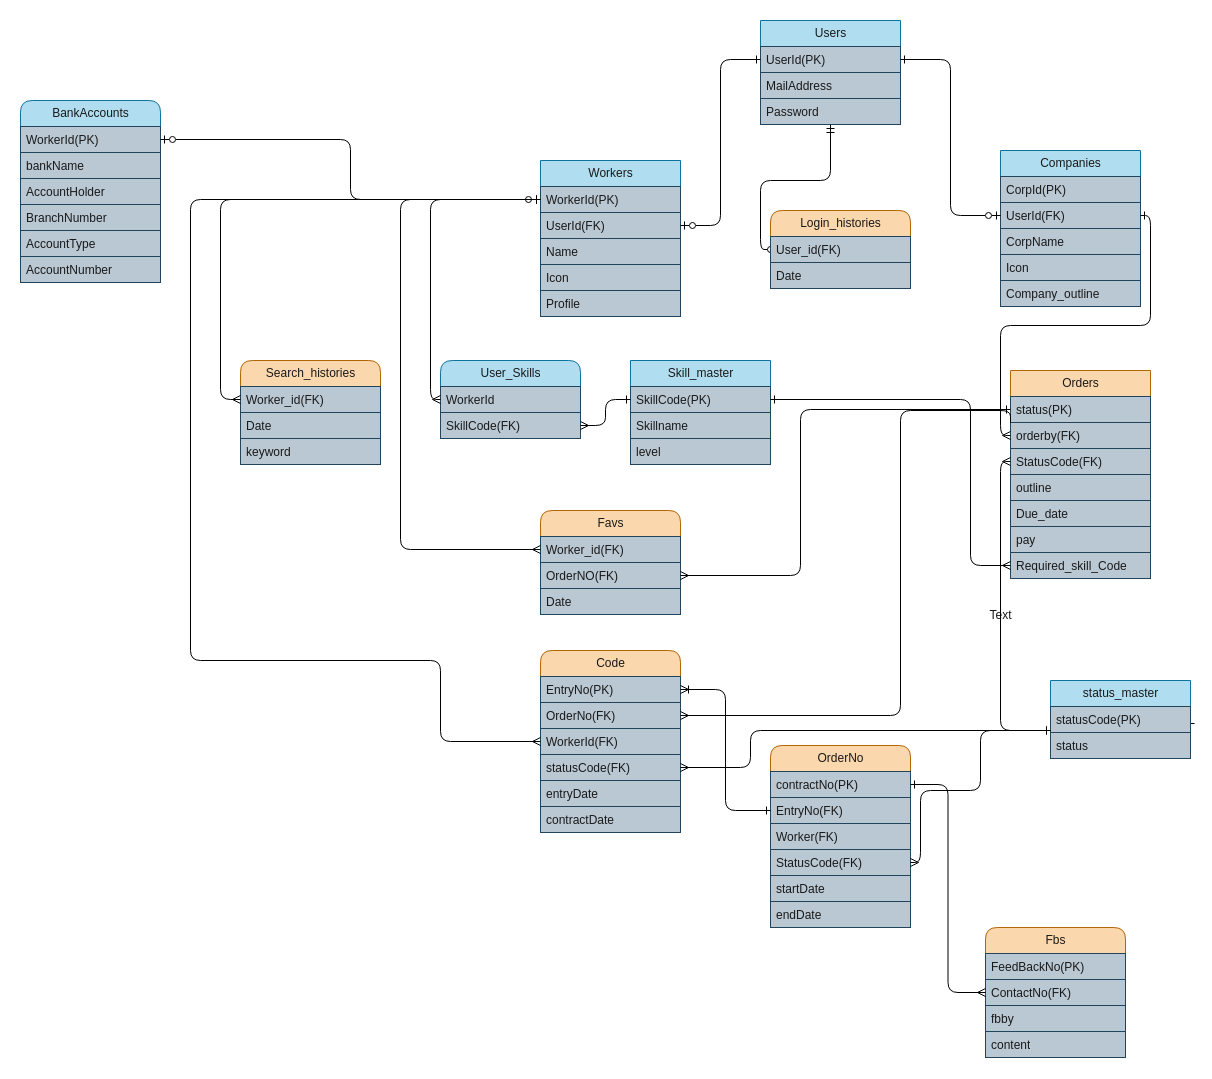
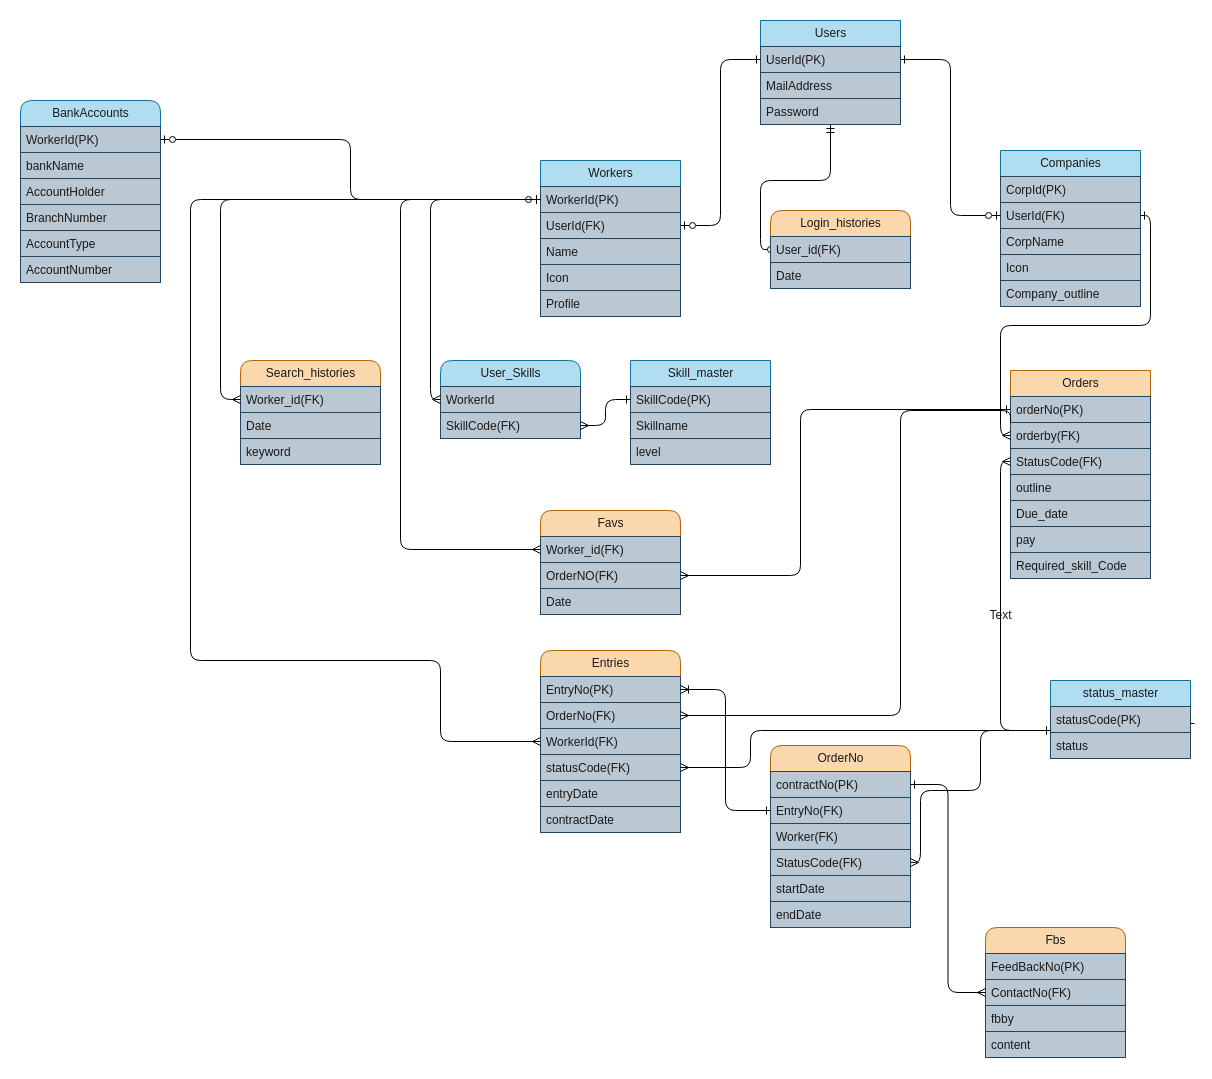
(964, 400) -> none
(1050, 411) -> (1053, 411)
(611, 664) -> (611, 664)
